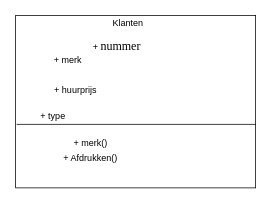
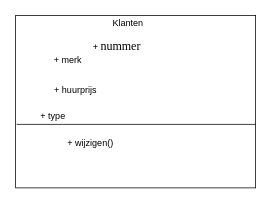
(90, 143) -> (90, 143)
(90, 158) -> none
